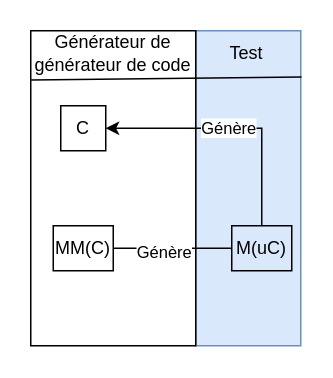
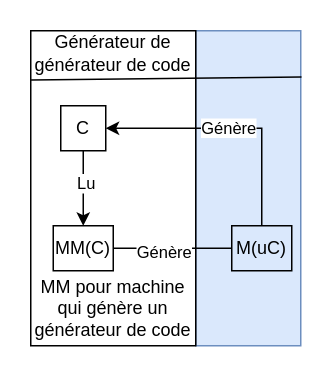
(247, 53) -> none
none -> (83, 201)
none -> (113, 308)
